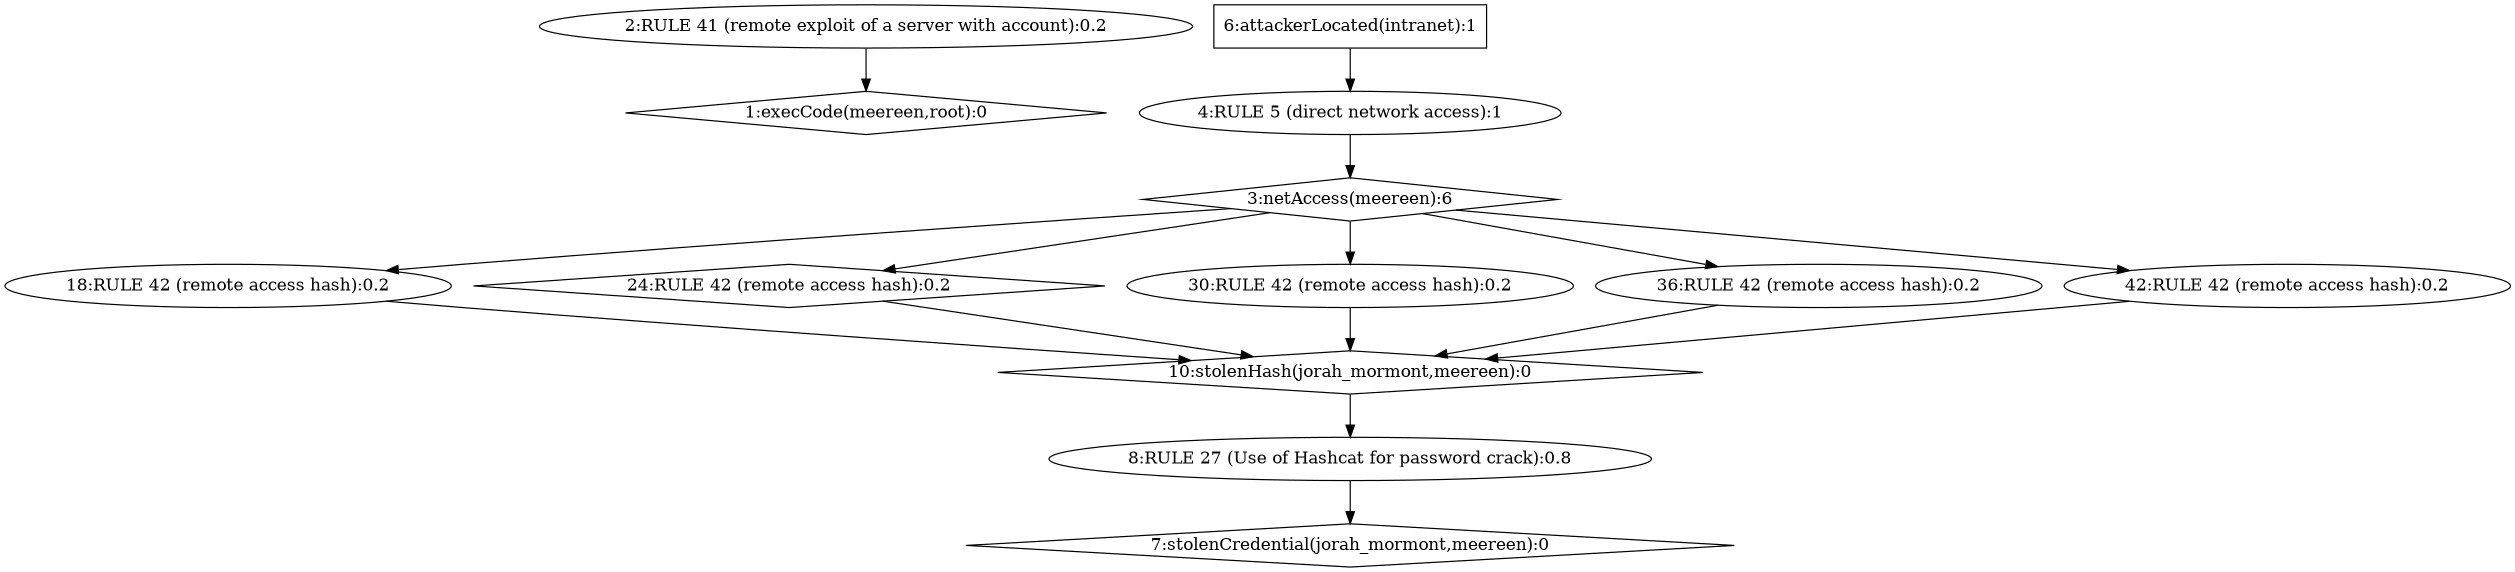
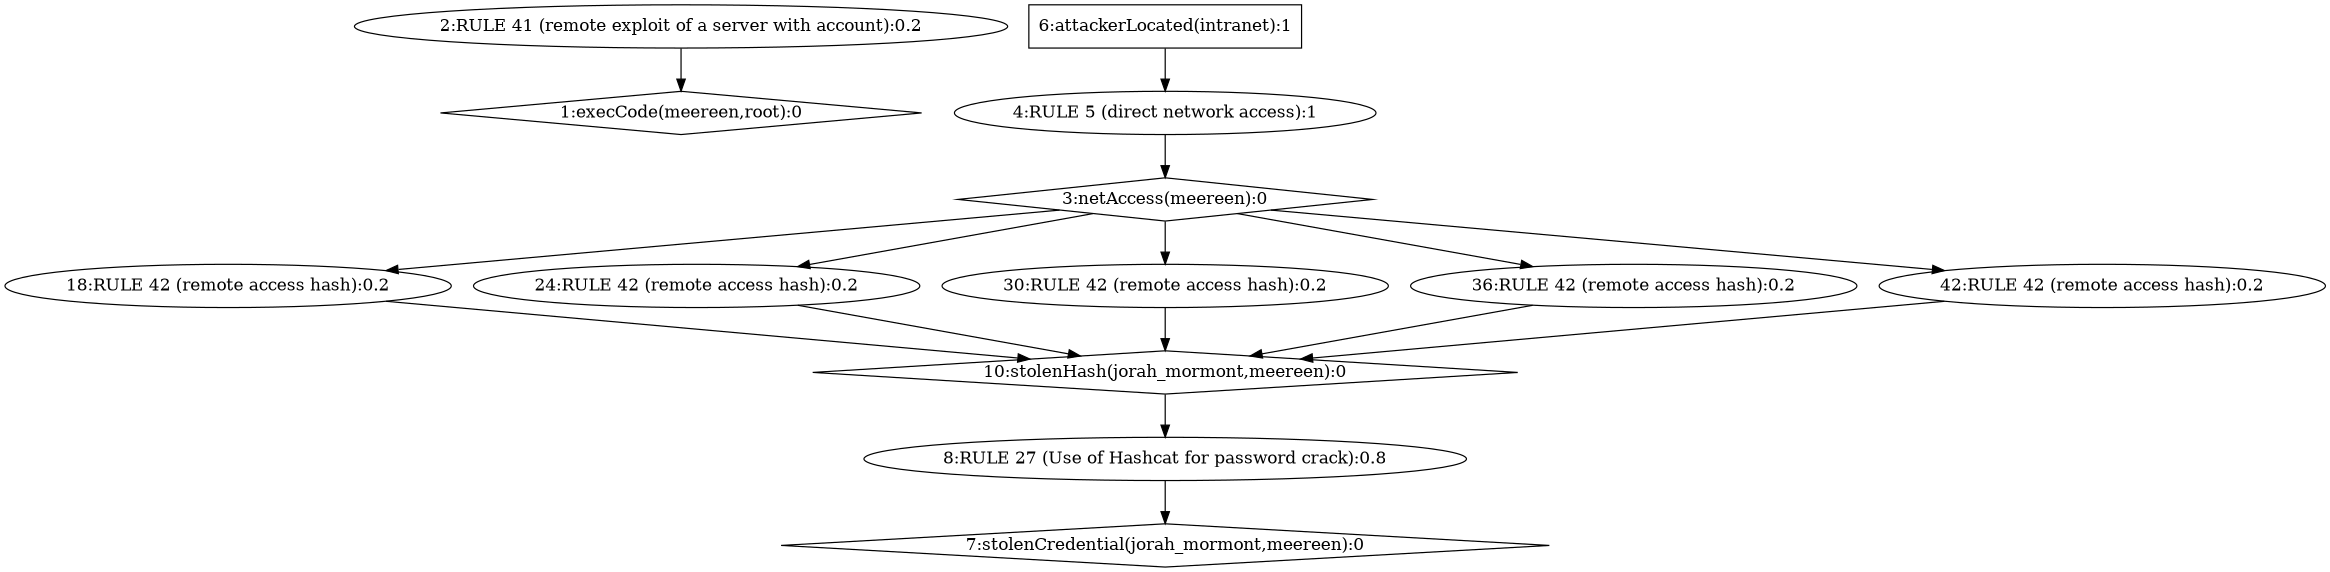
(1350, 199) -> (1165, 199)
(789, 286) -> (697, 286)
